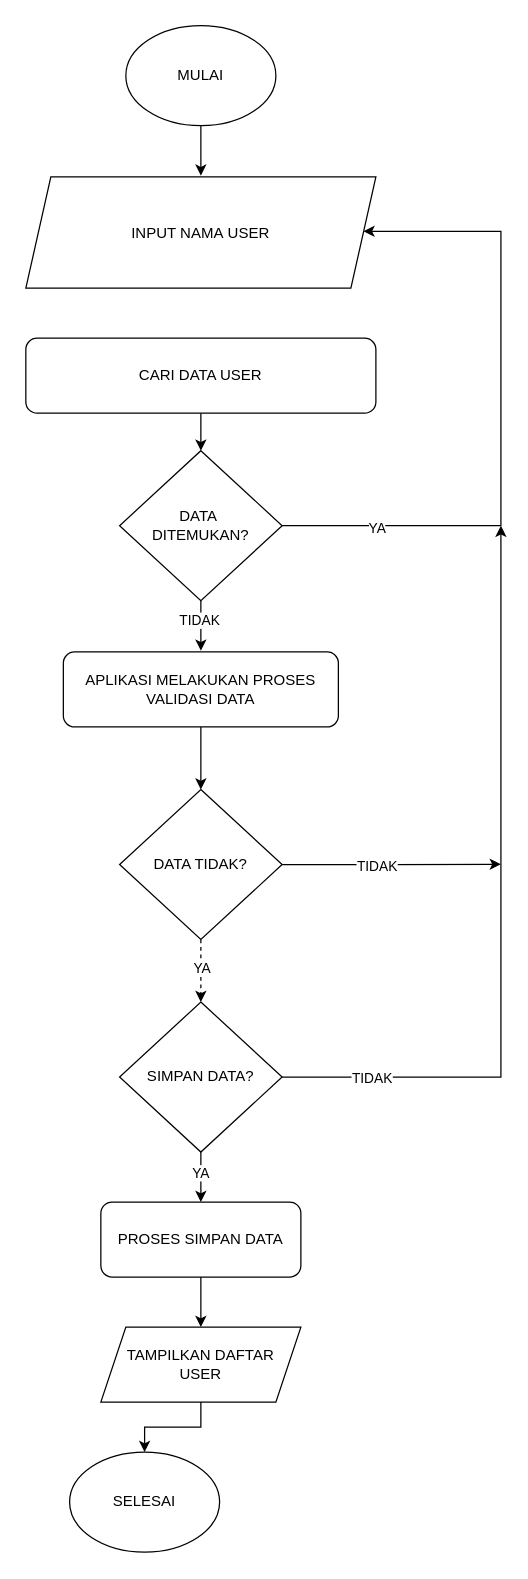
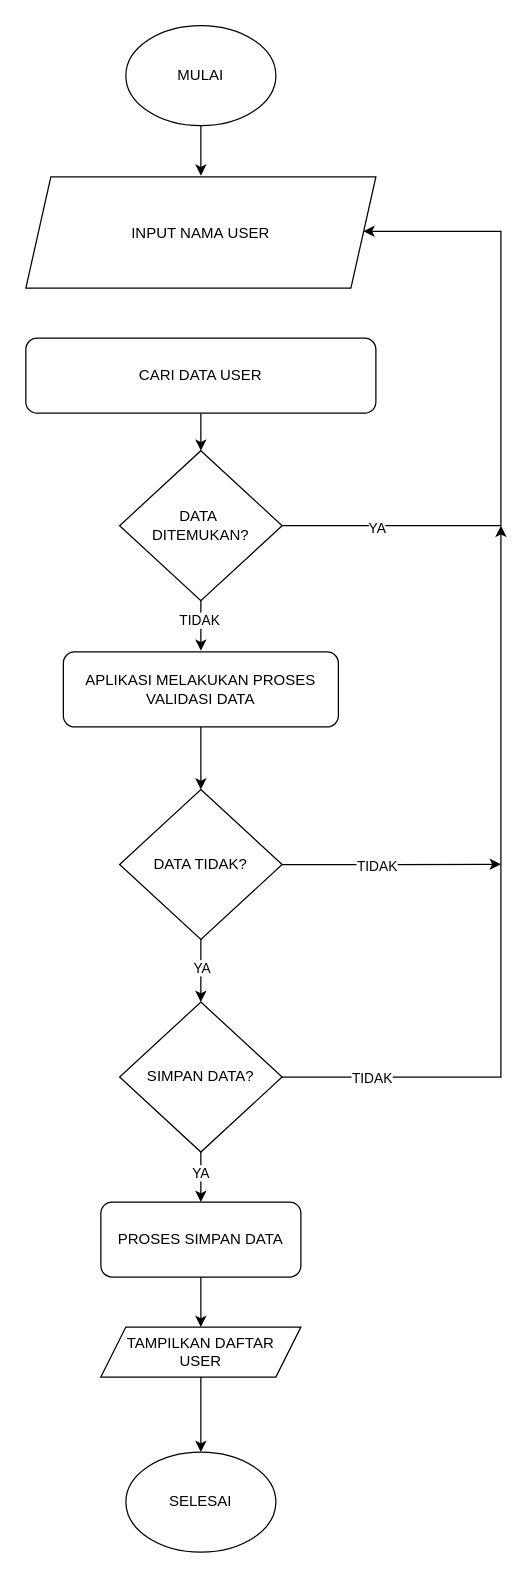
(201, 950) -> (201, 950)
(201, 1364) -> (201, 1352)
(144, 1502) -> (201, 1502)
